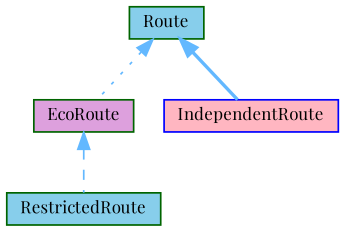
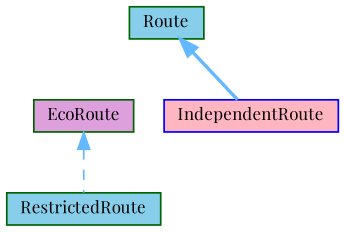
(119, 76) -> none
